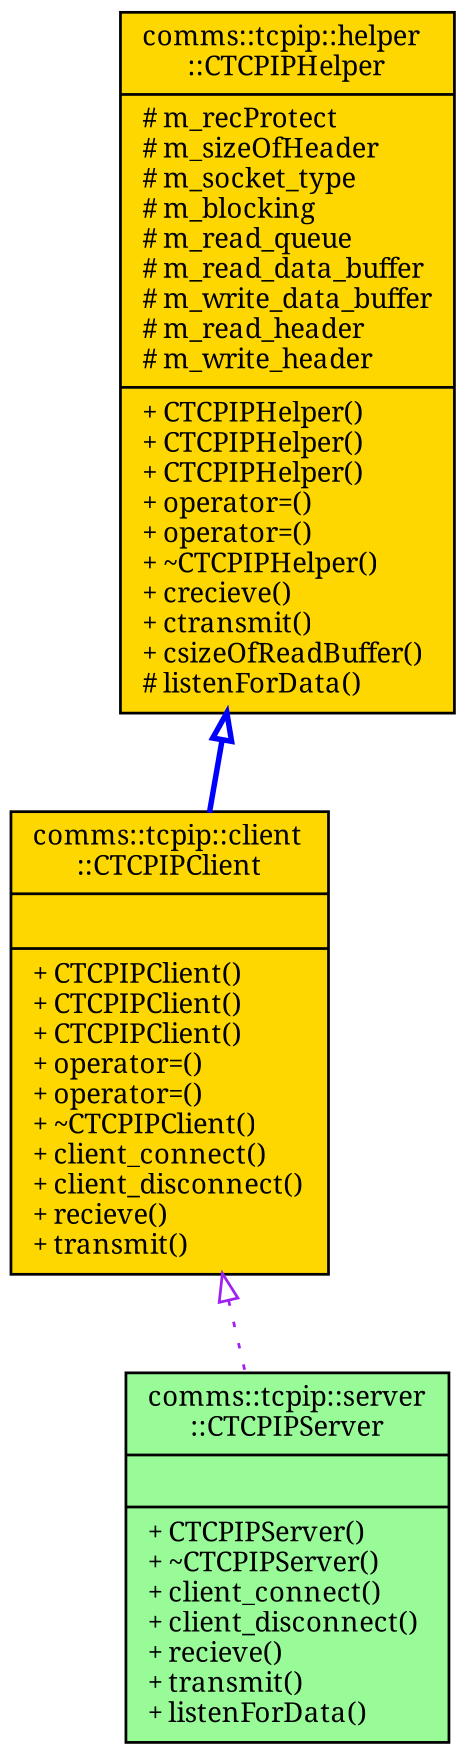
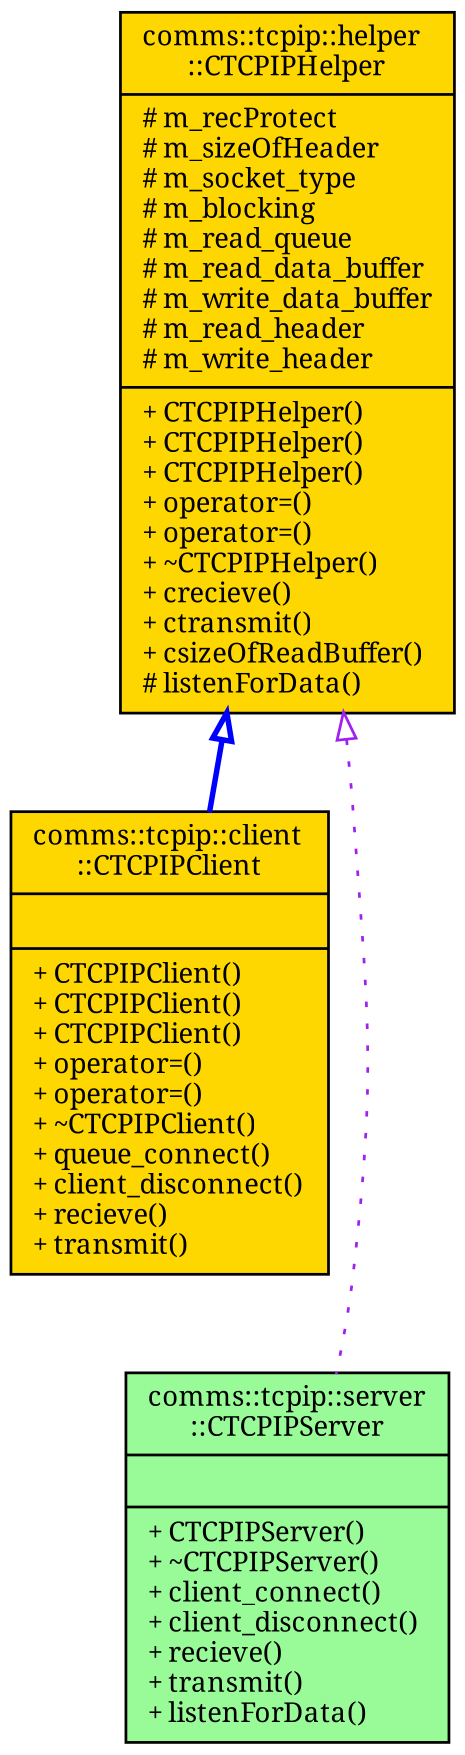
(151, 1155) -> (153, 1155)
(237, 1337) -> (368, 1057)
